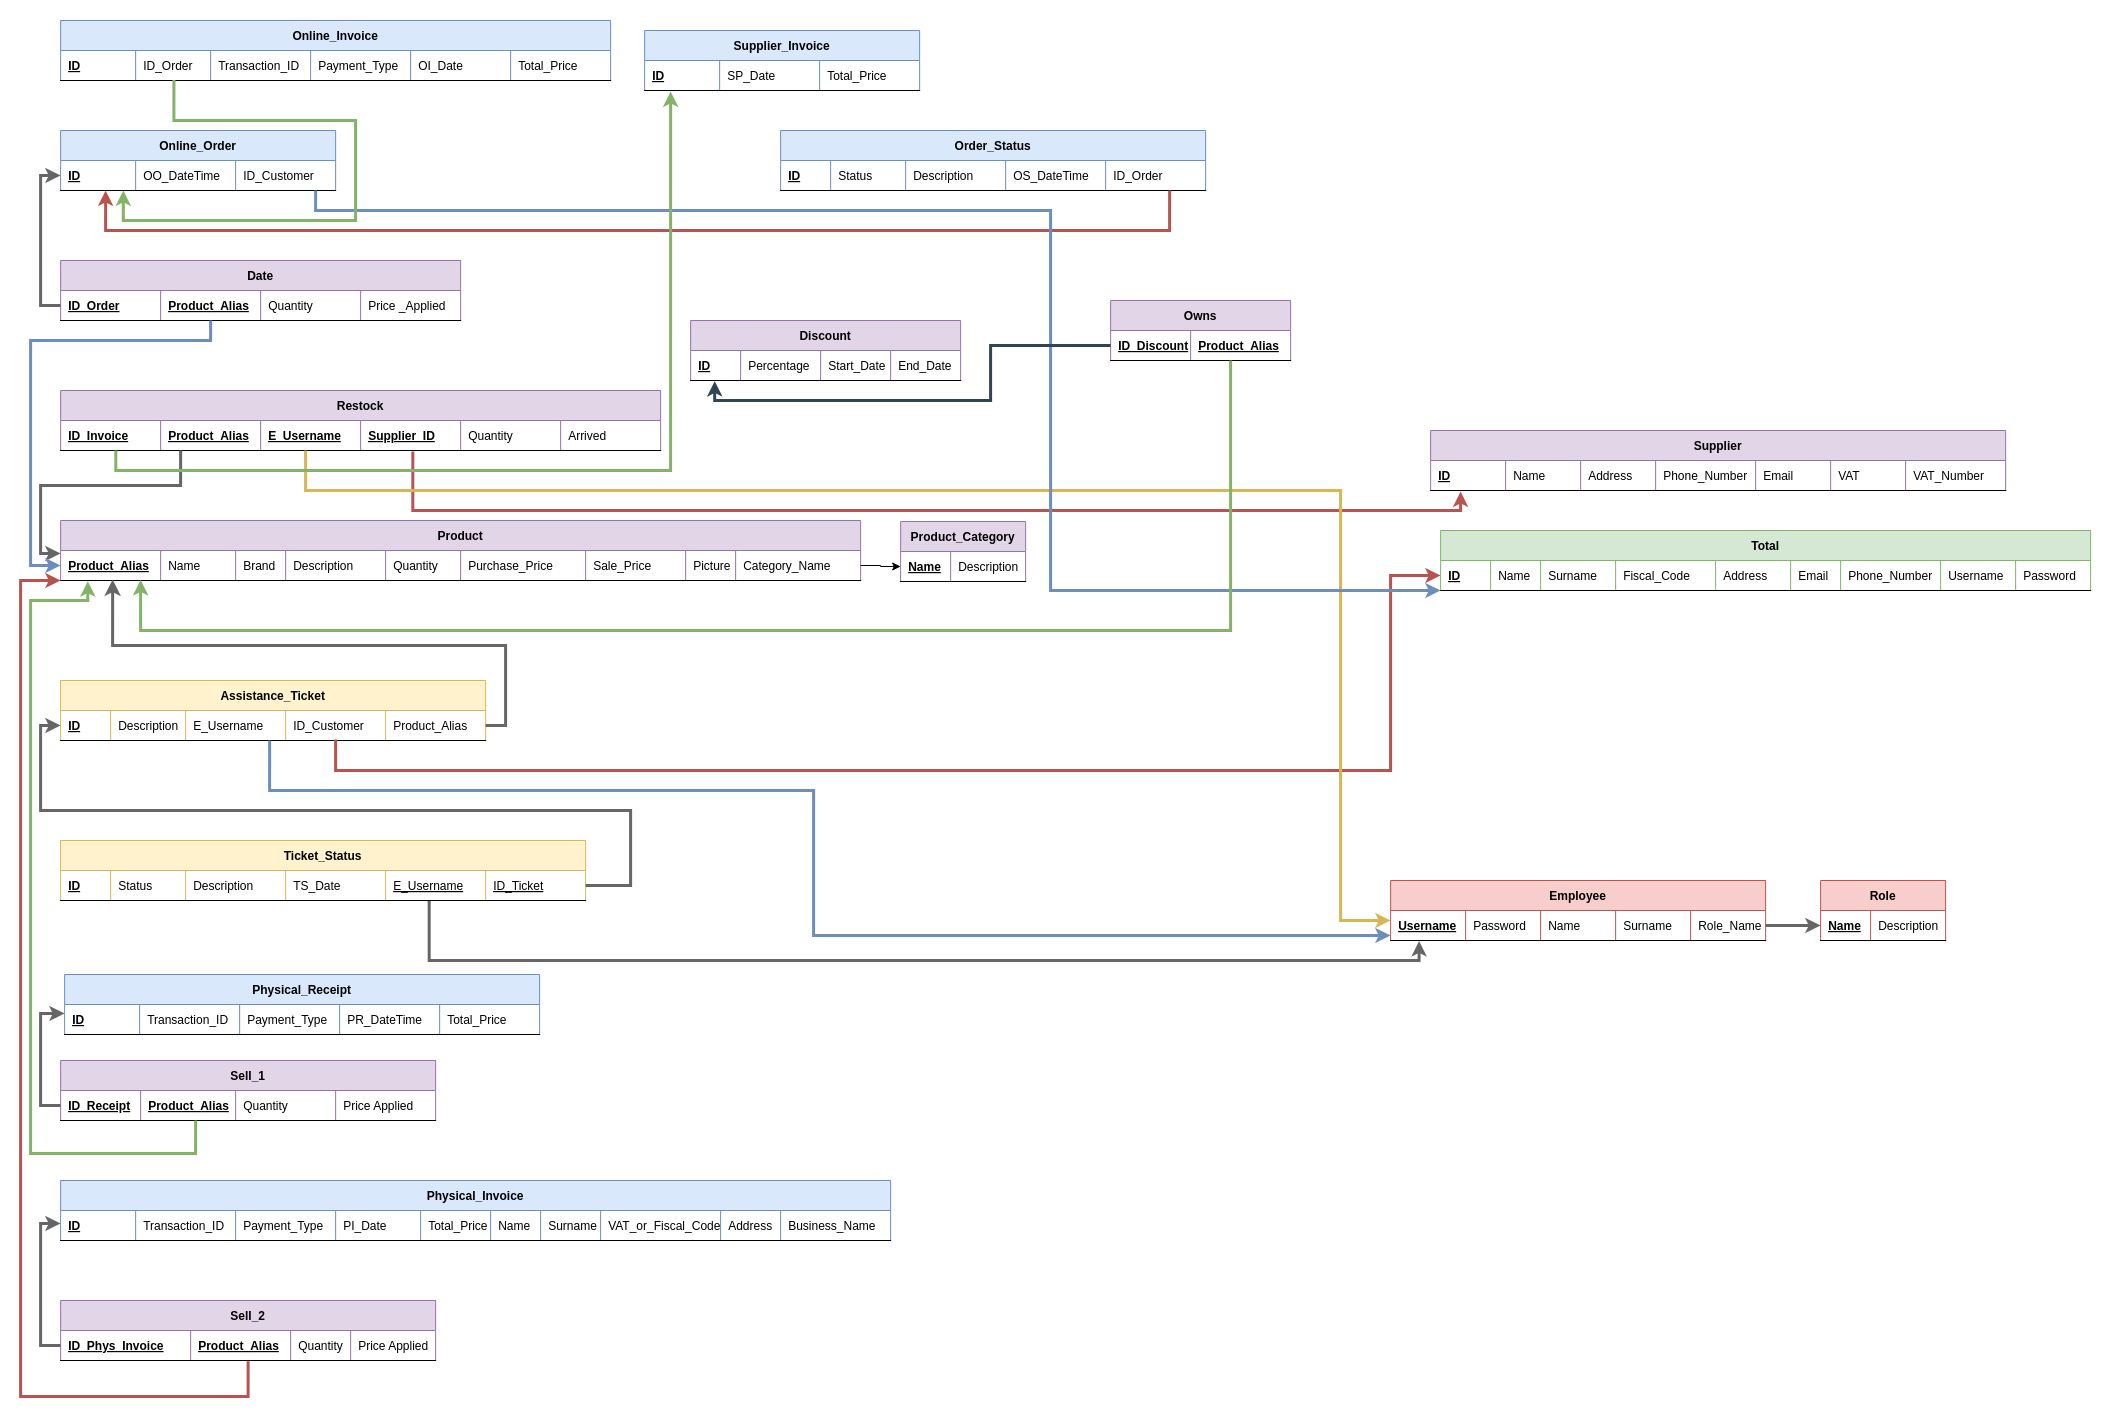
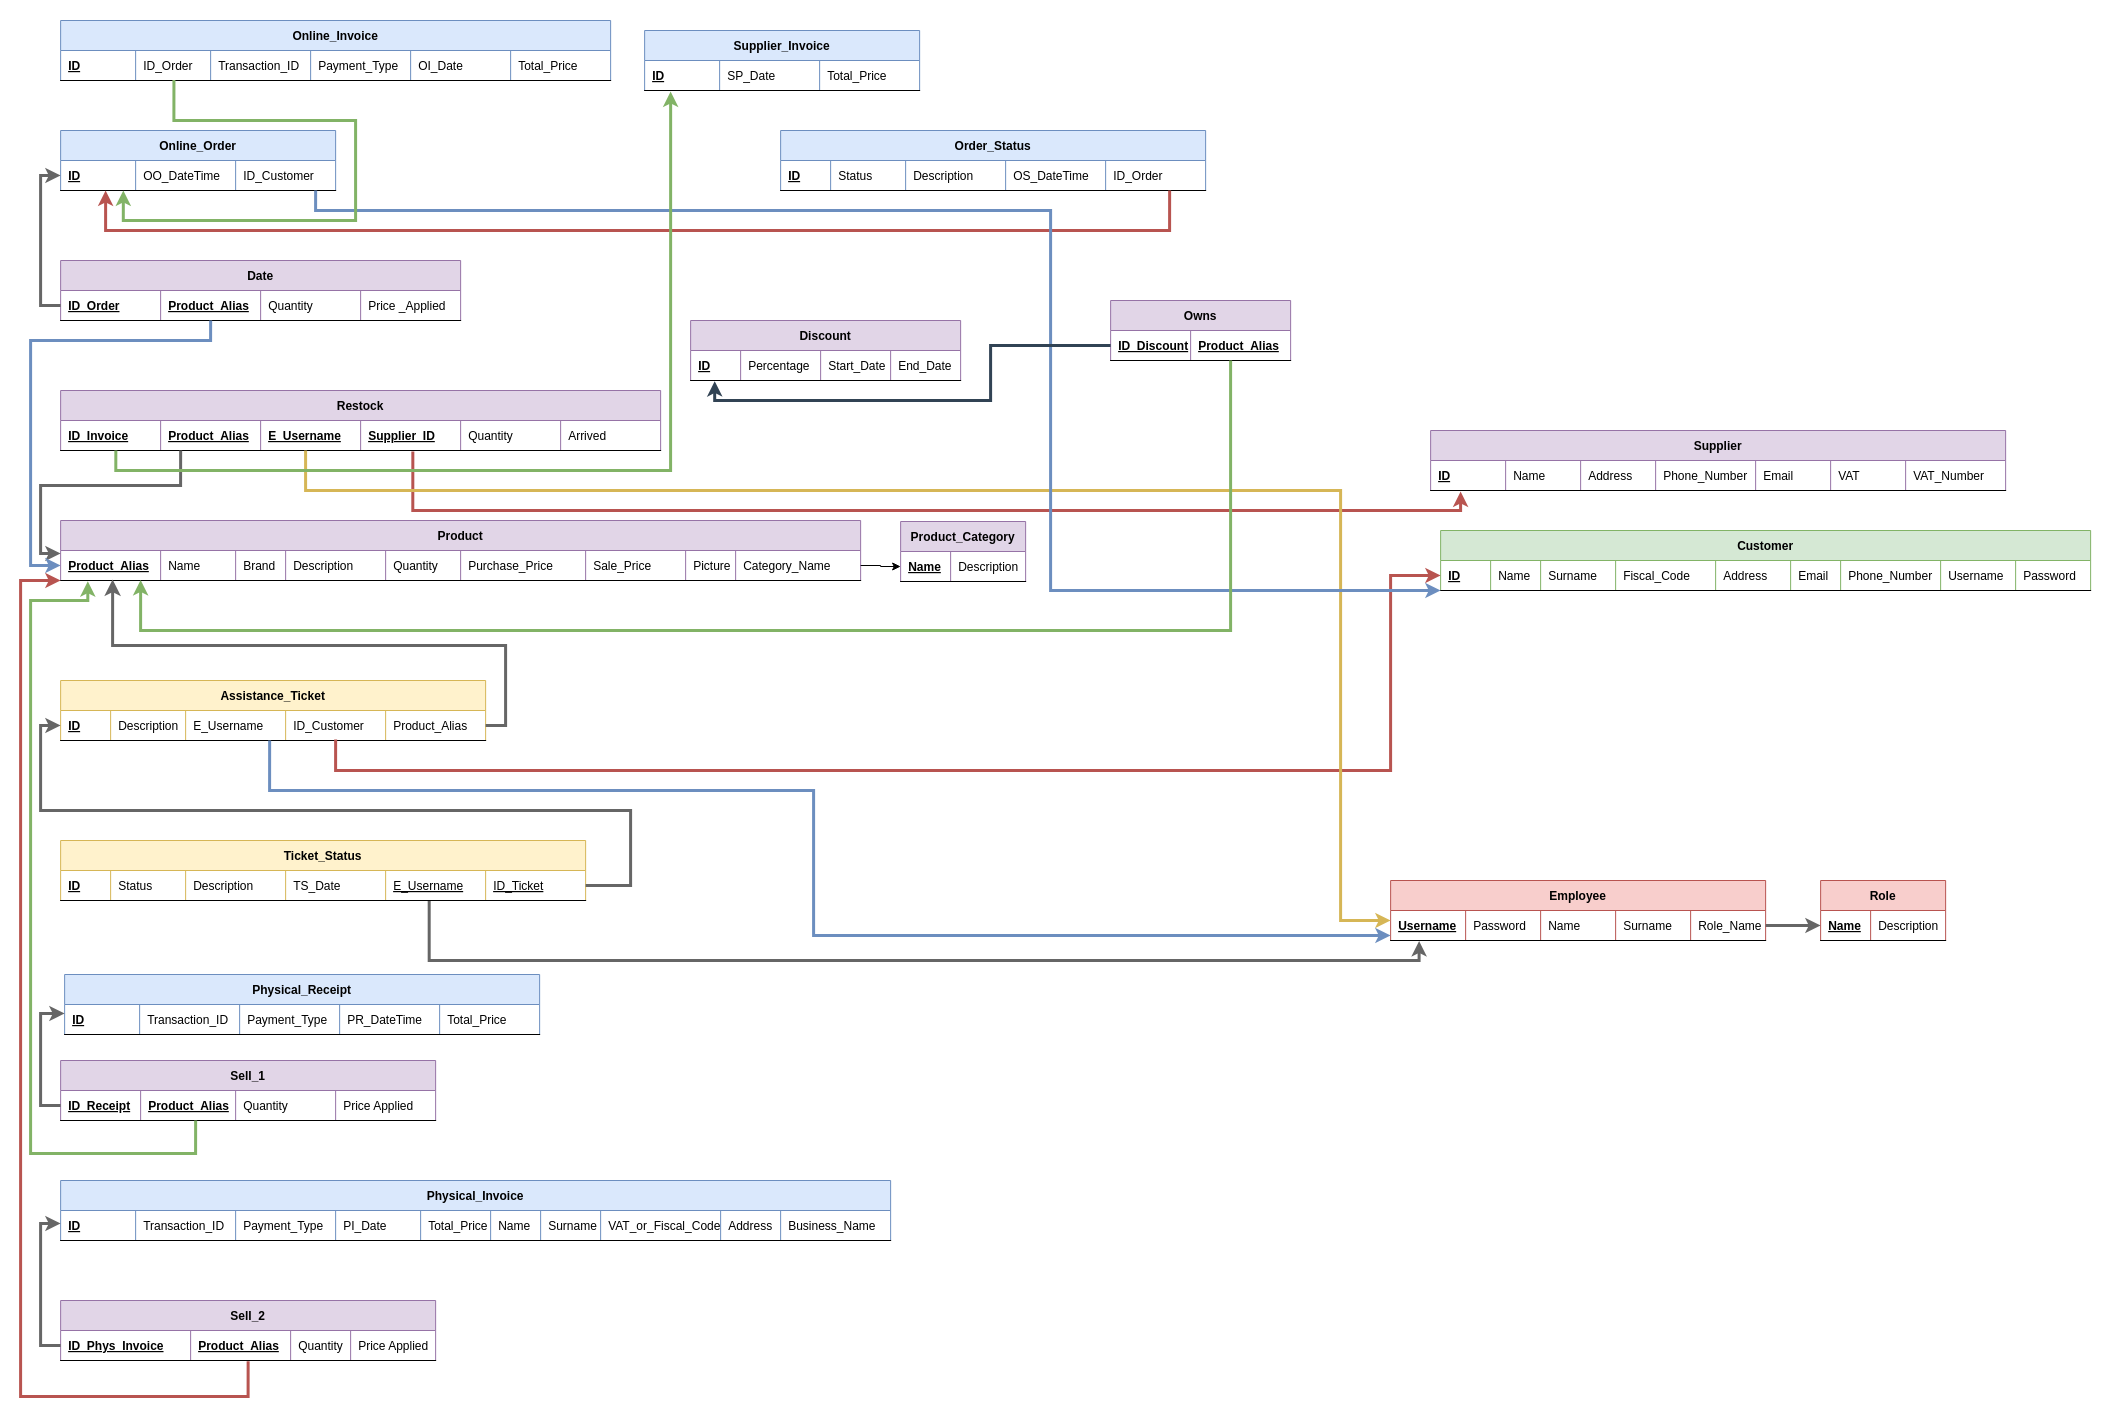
(1765, 546) -> (1765, 546)
